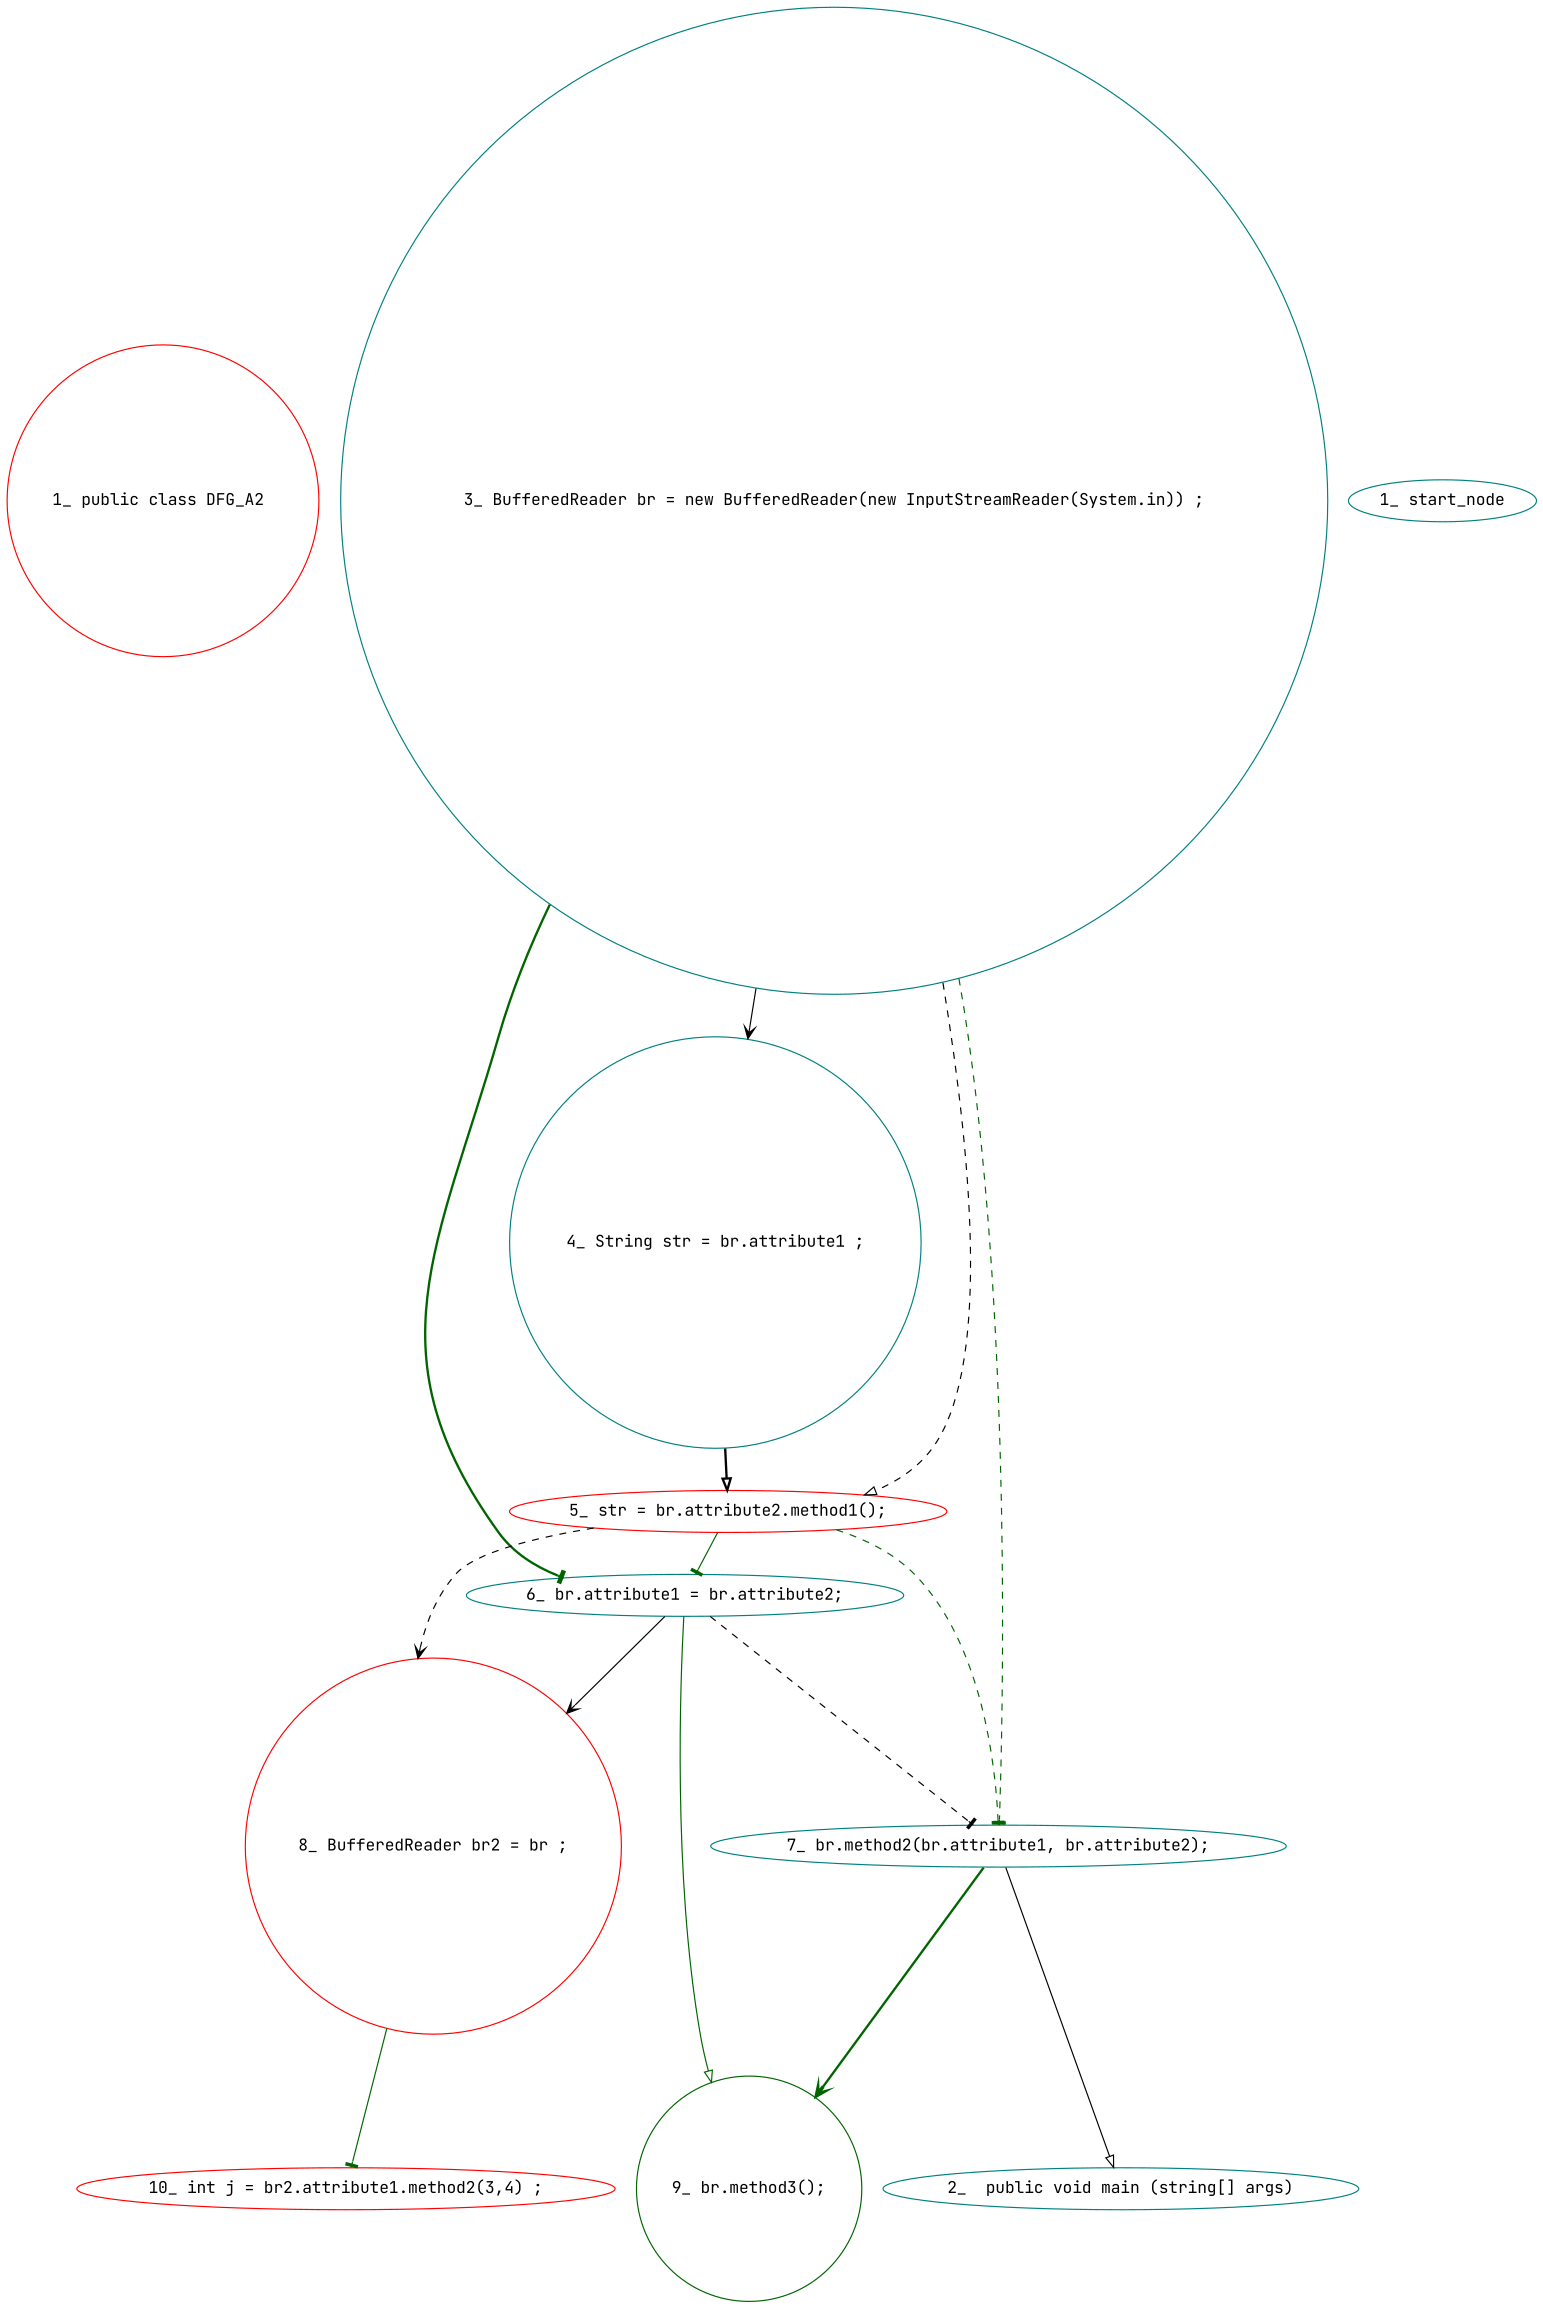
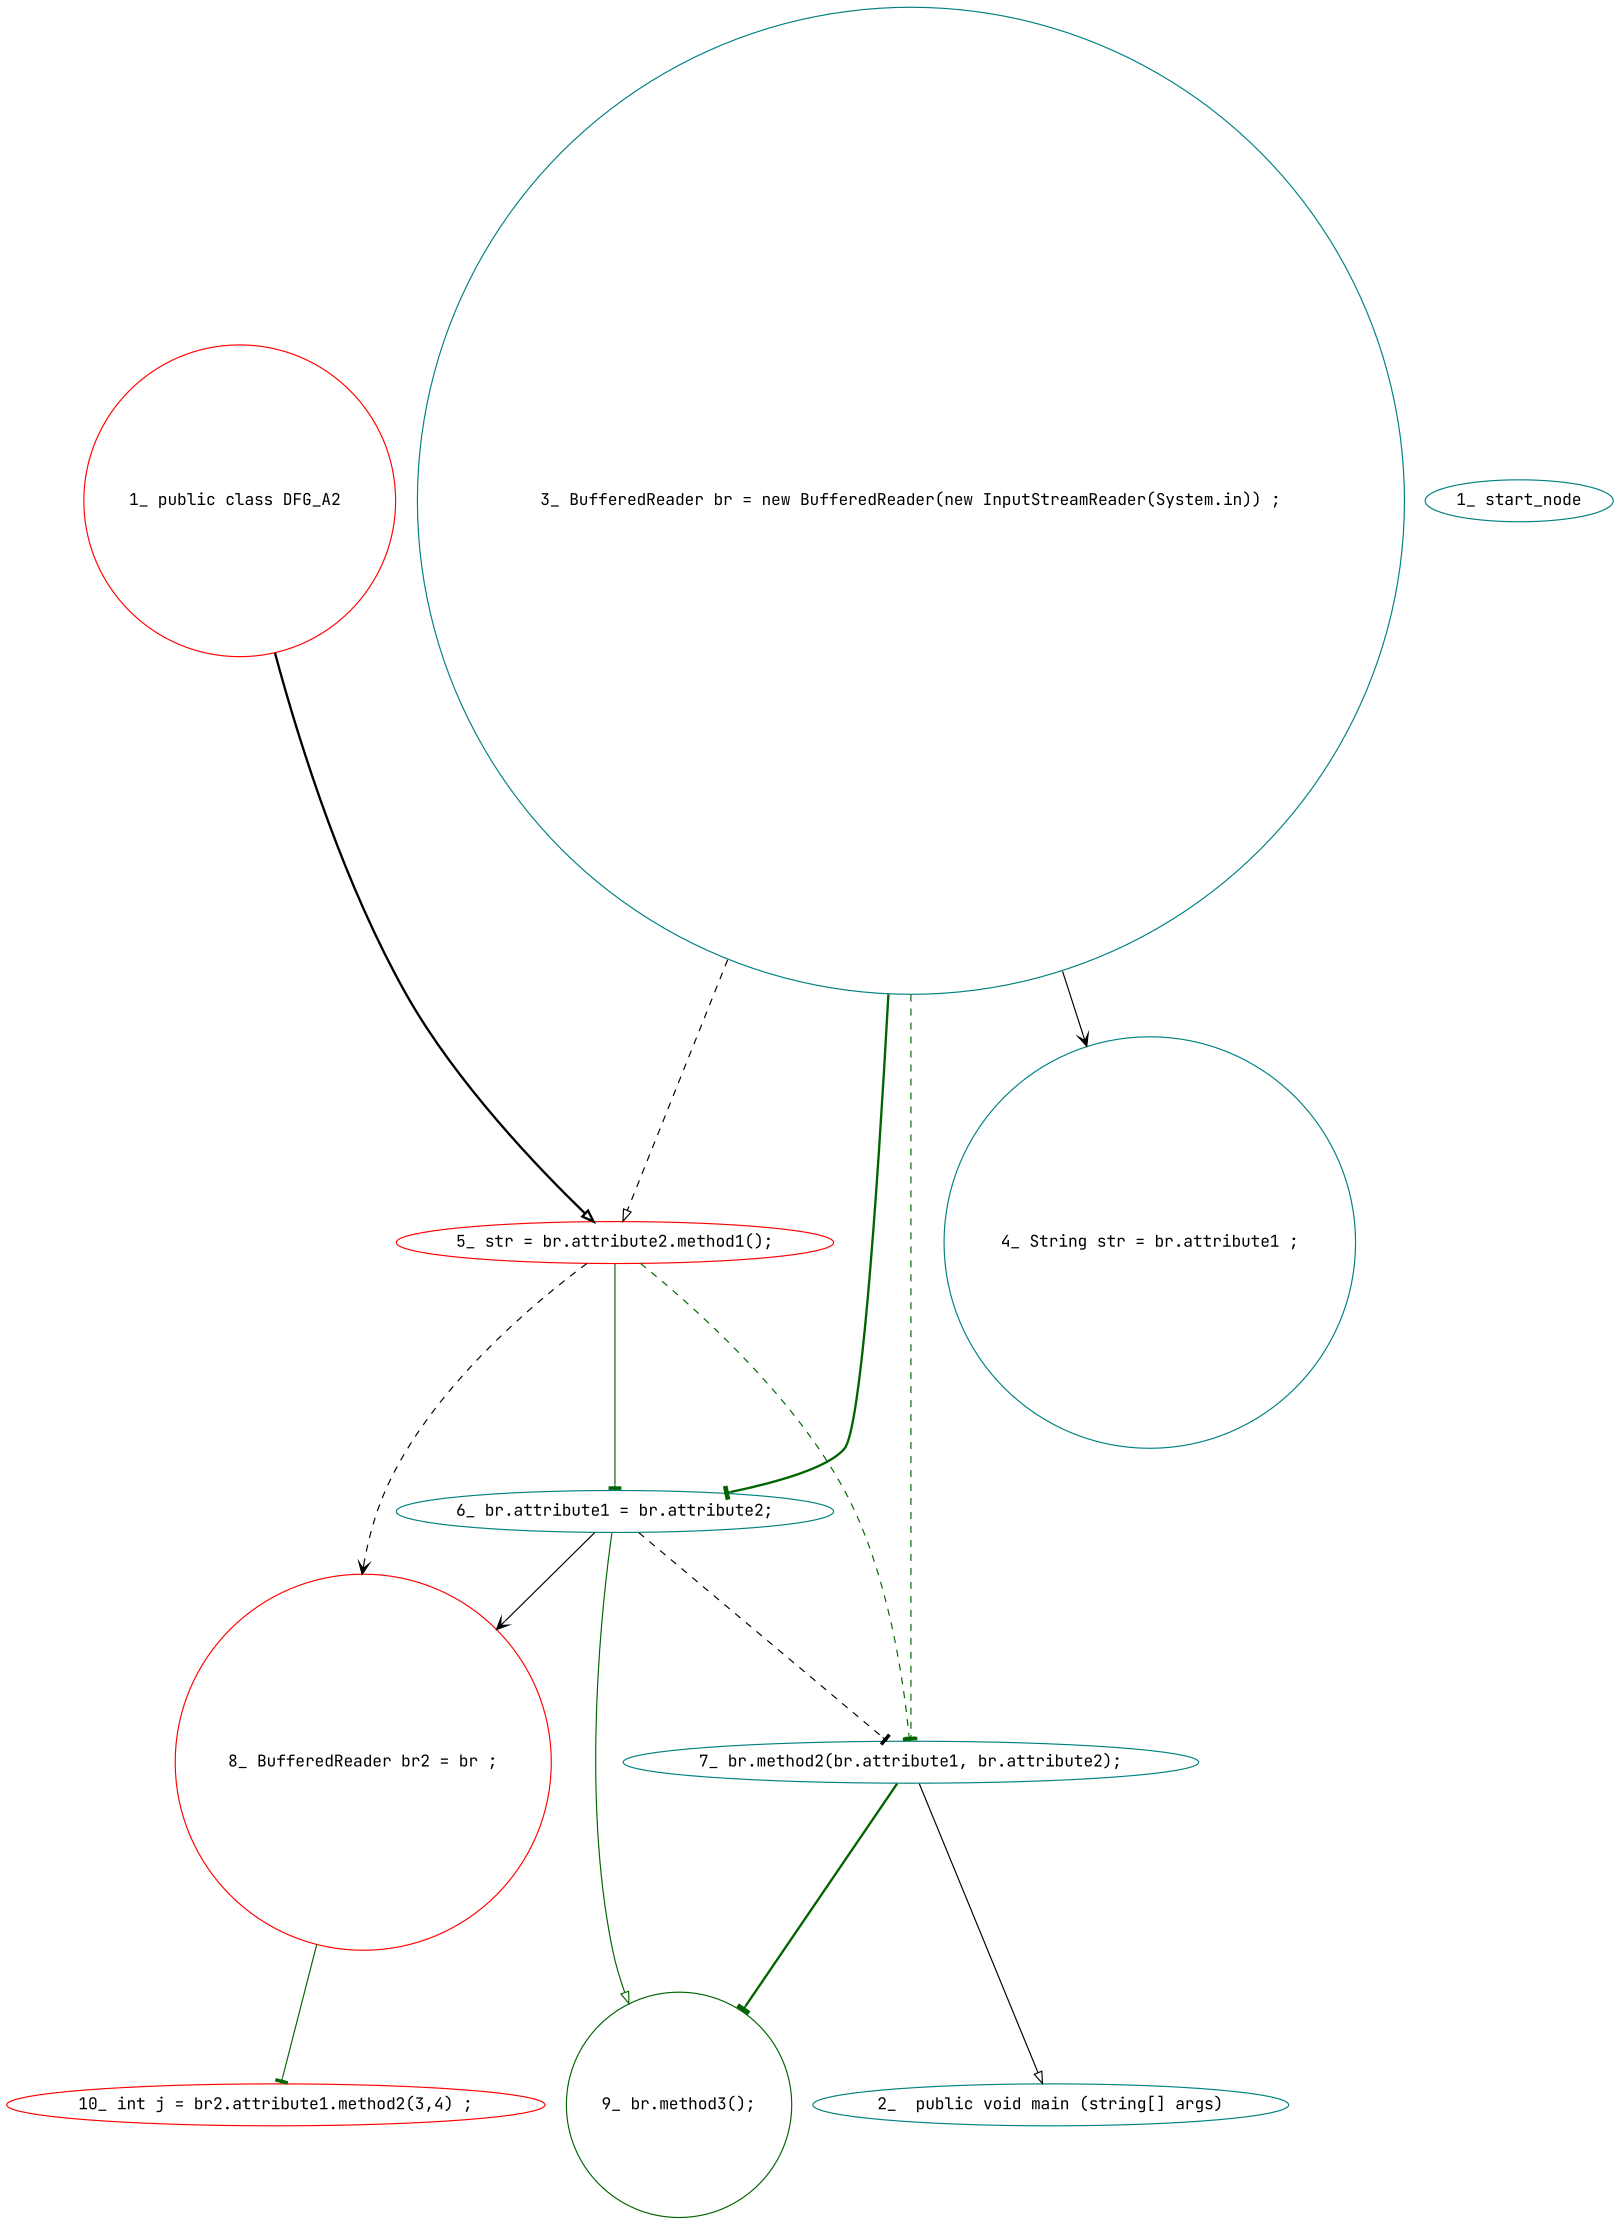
(726, 1463) -> (387, 957)
(903, 1977) -> (821, 1895)
